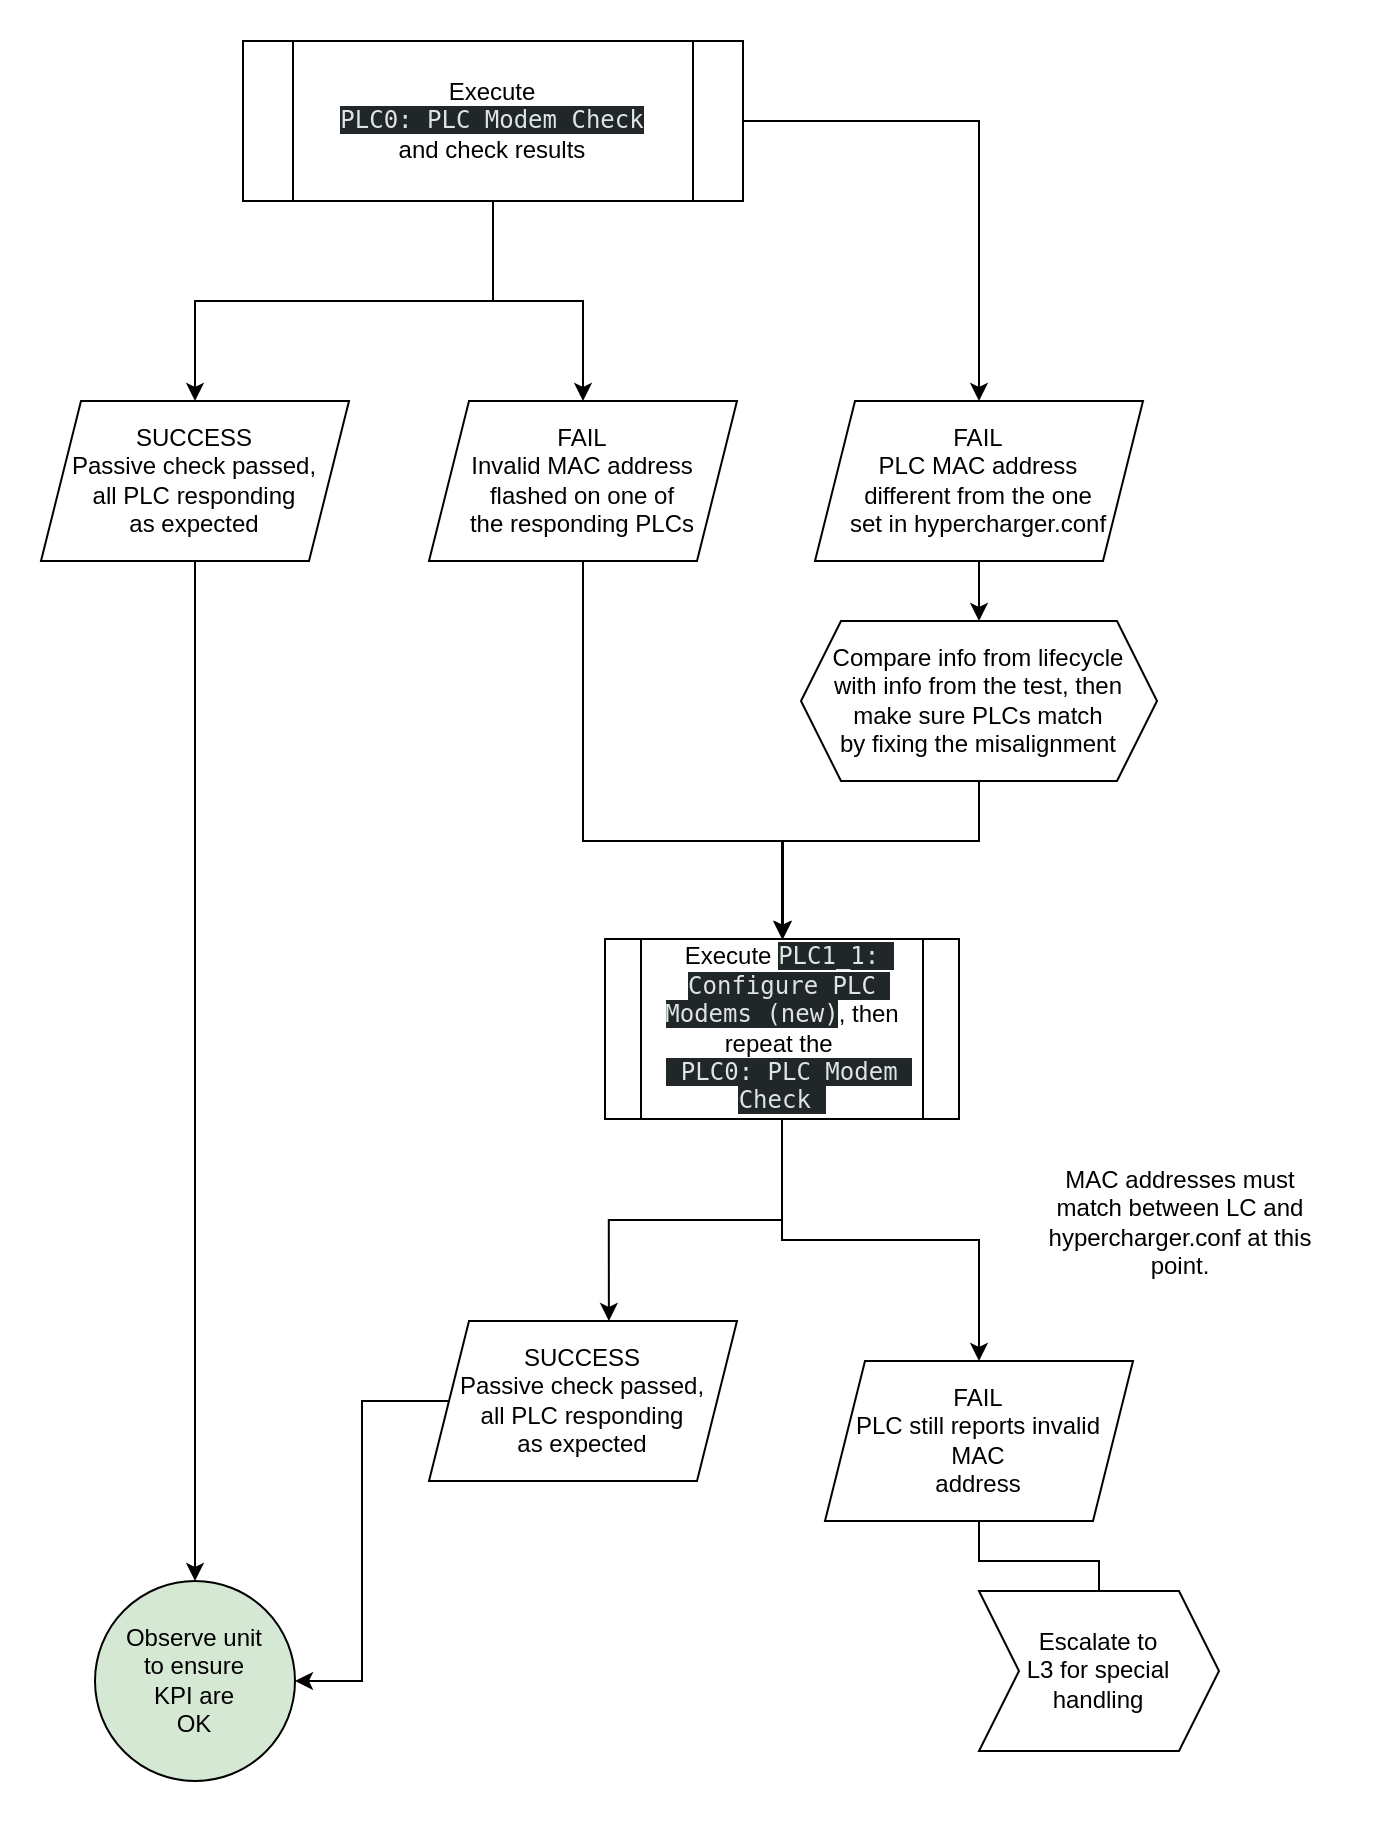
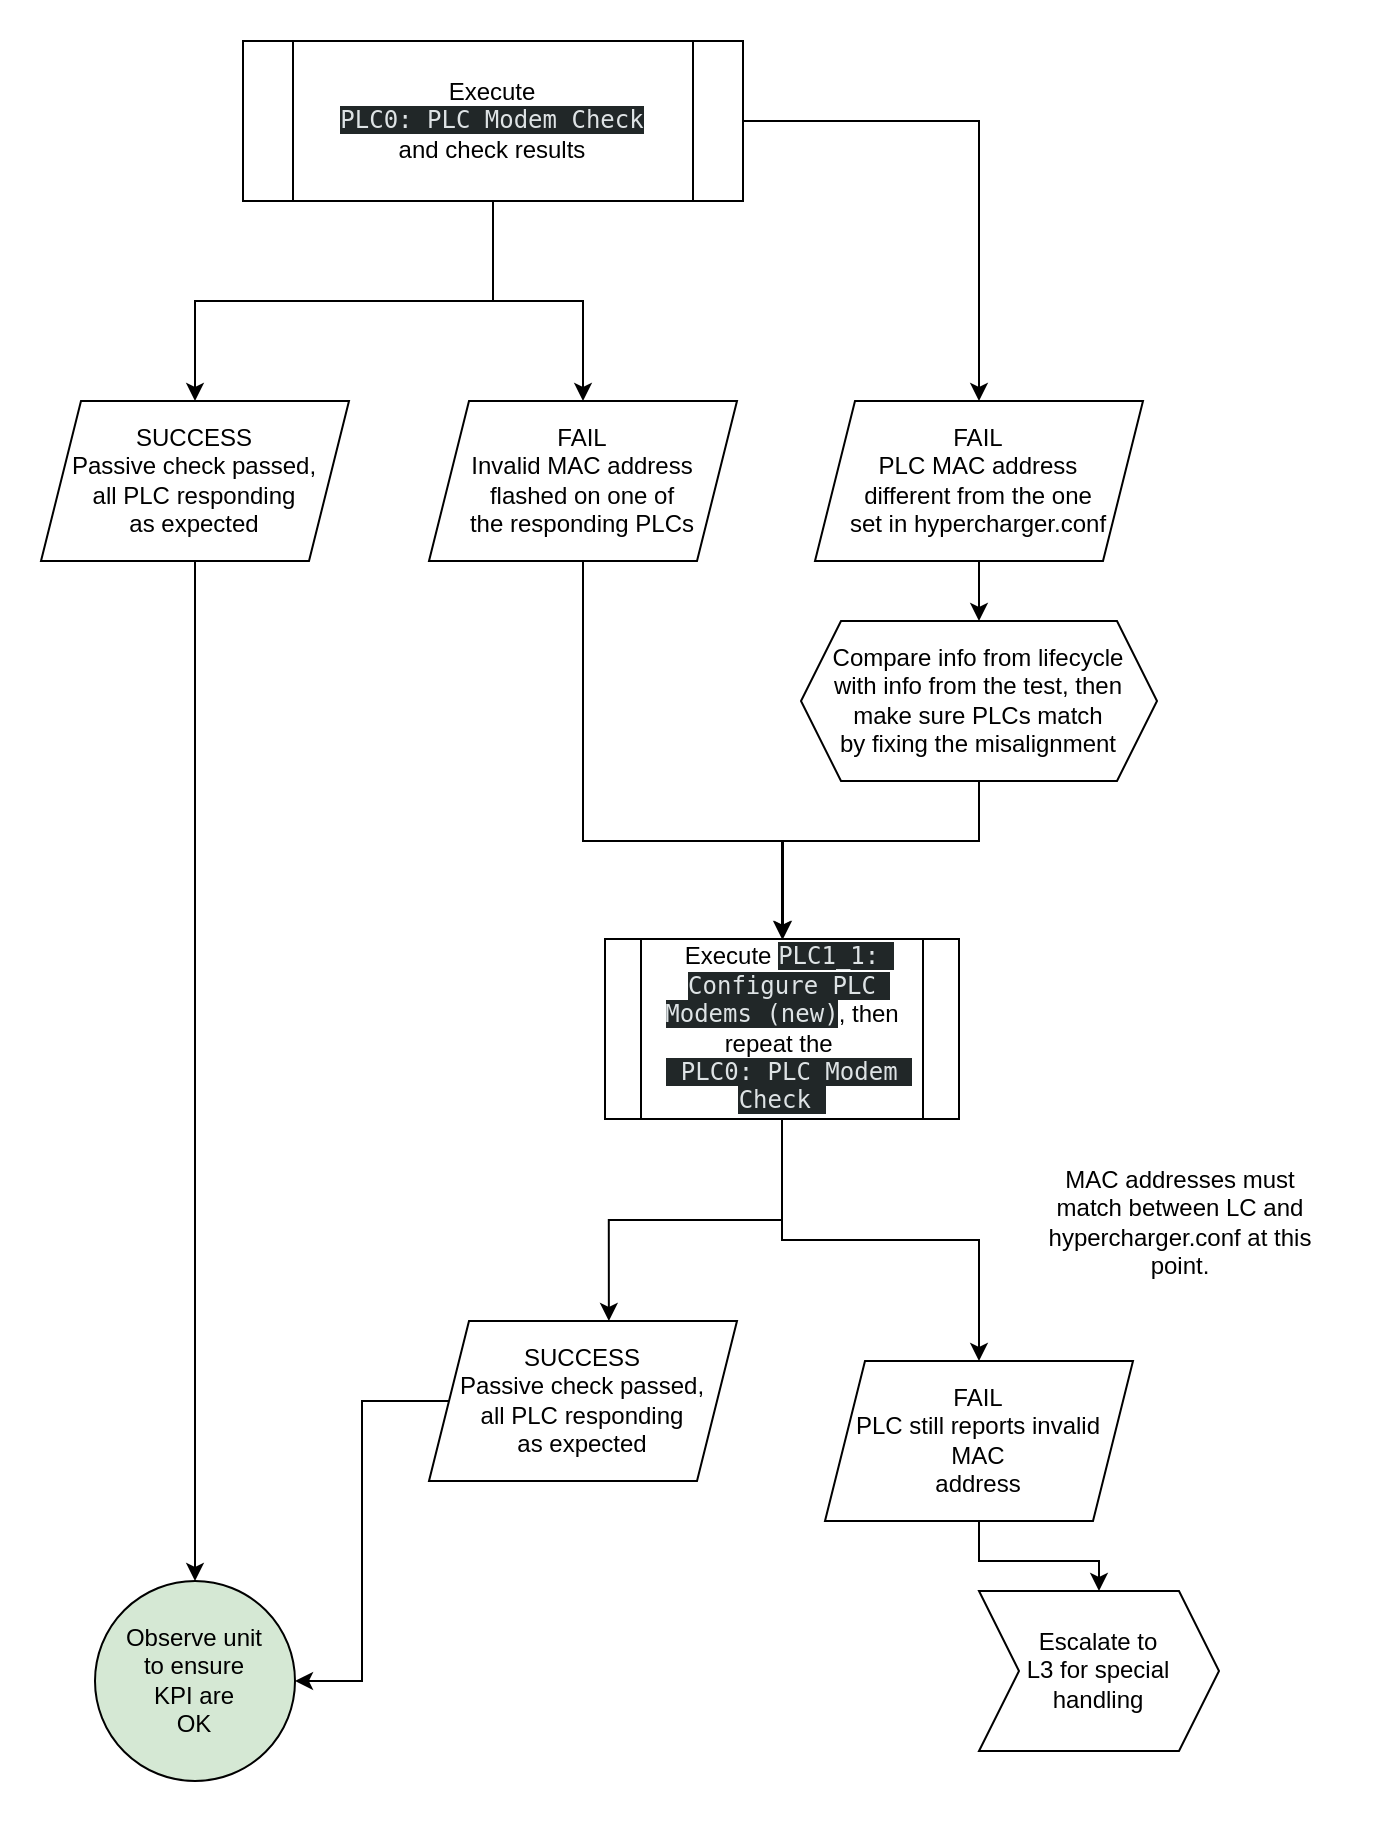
(1099, 1581) -> (1099, 1576)
